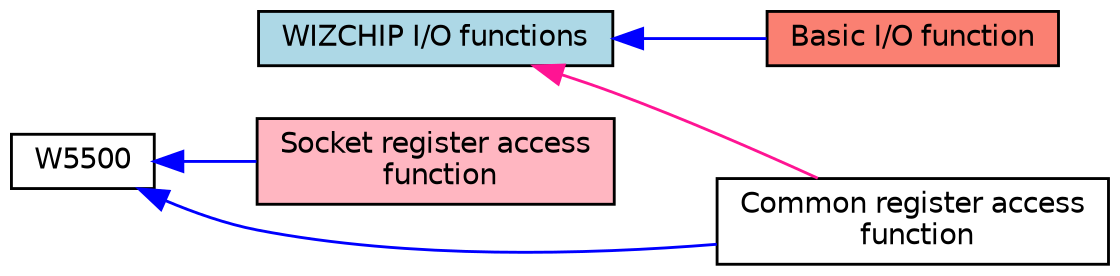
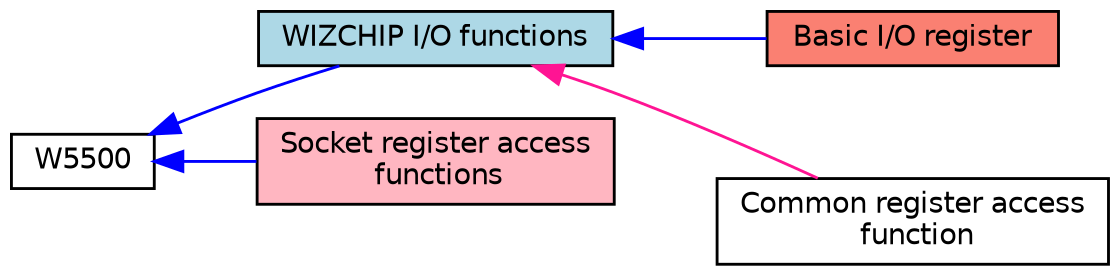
(913, 39) -> (913, 39)
(436, 161) -> (436, 161)
(438, 250) -> (258, 93)
